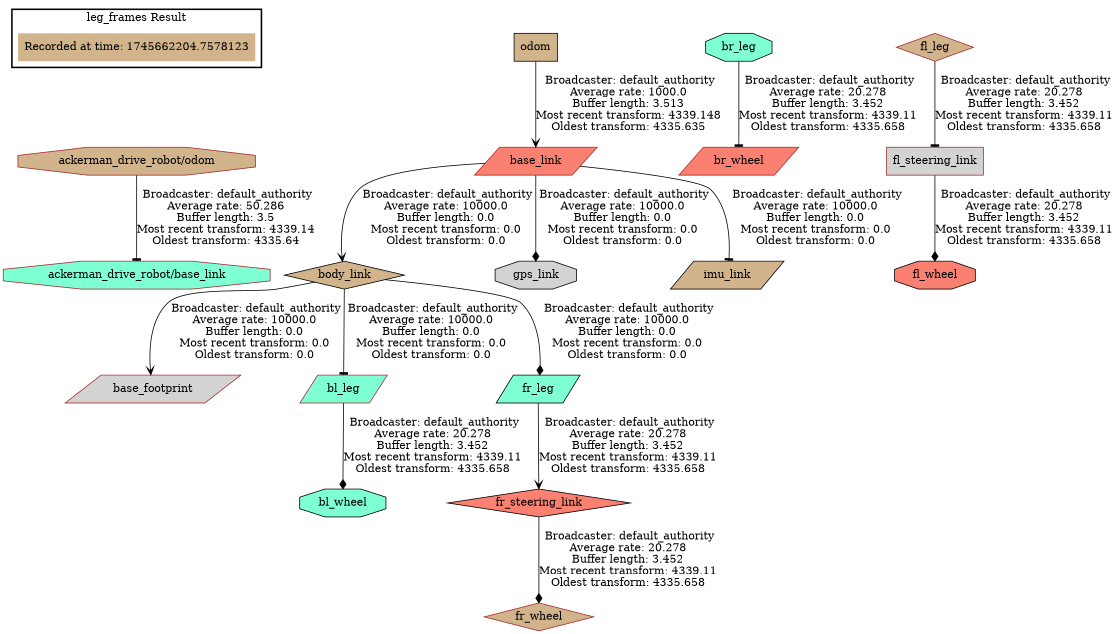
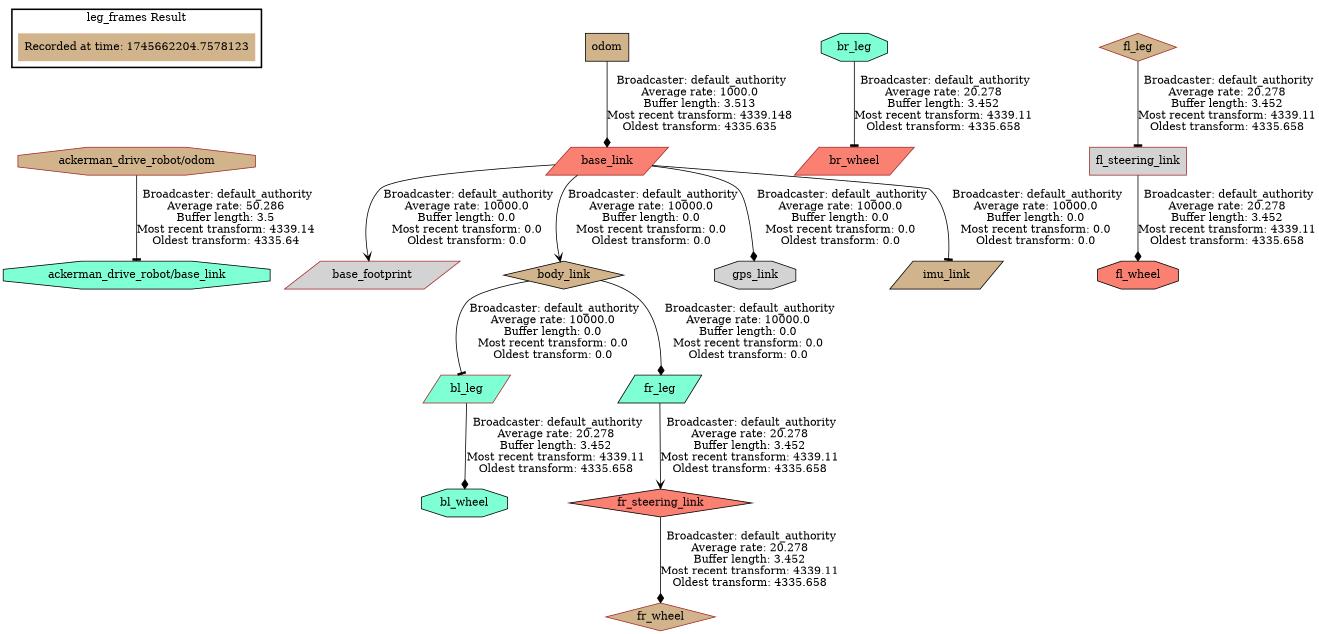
(536, 100) -> (607, 100)
(137, 275) -> (137, 275)
(206, 292) -> (433, 176)
